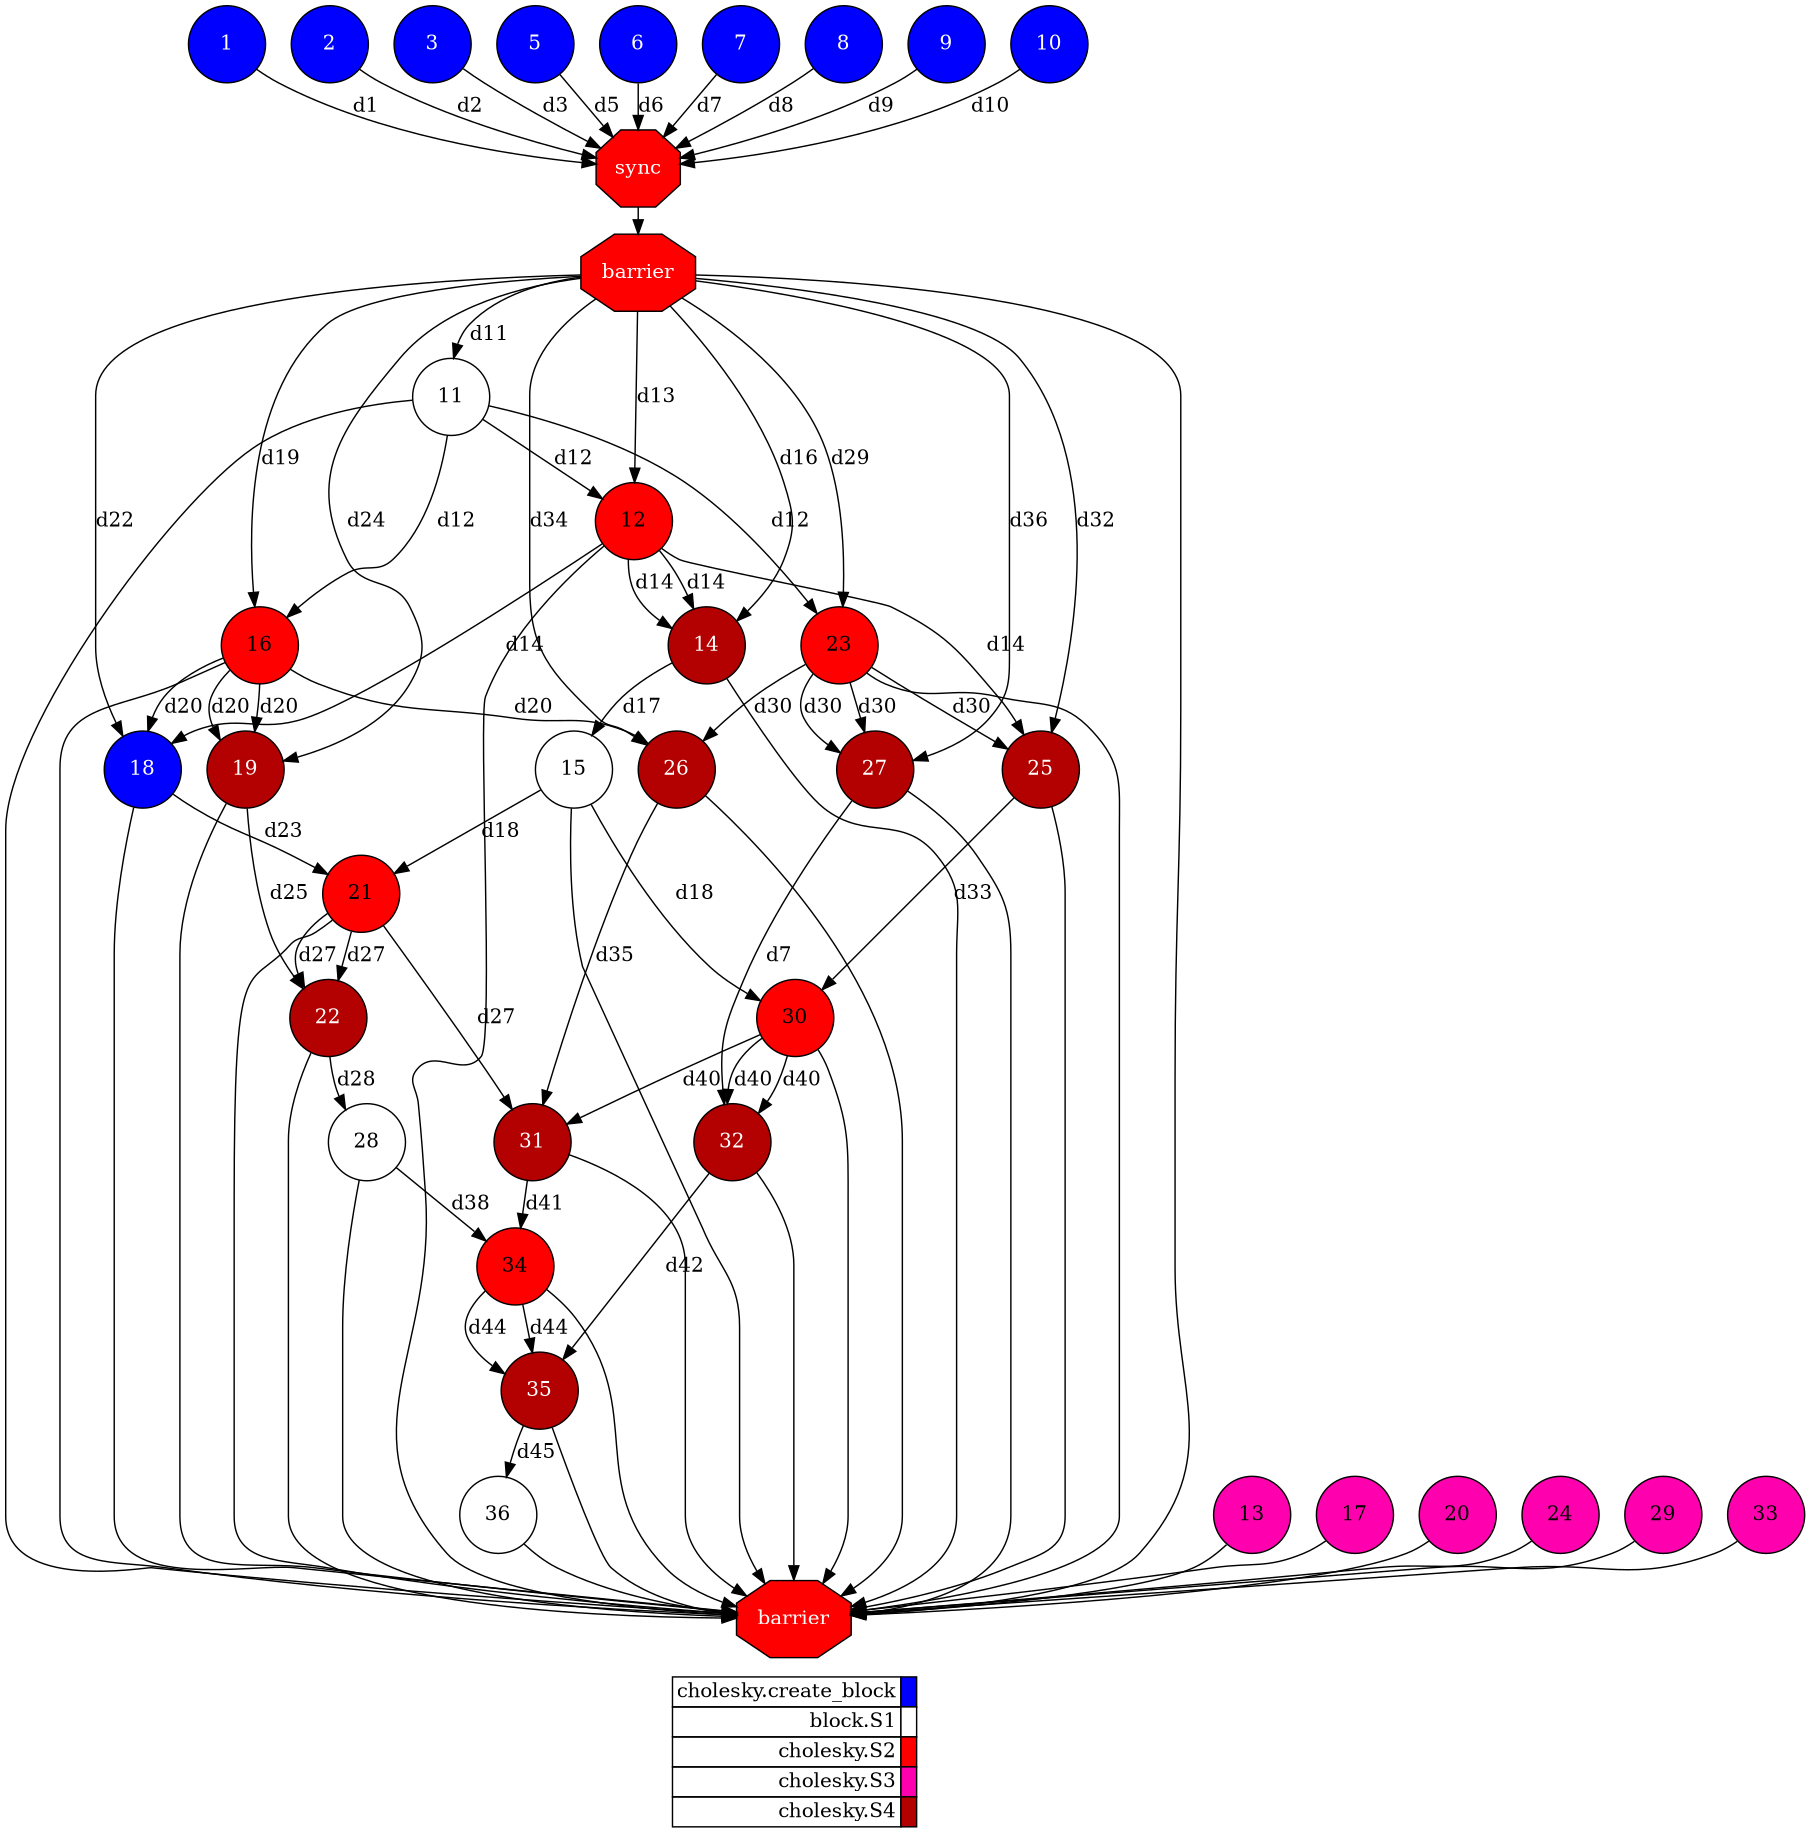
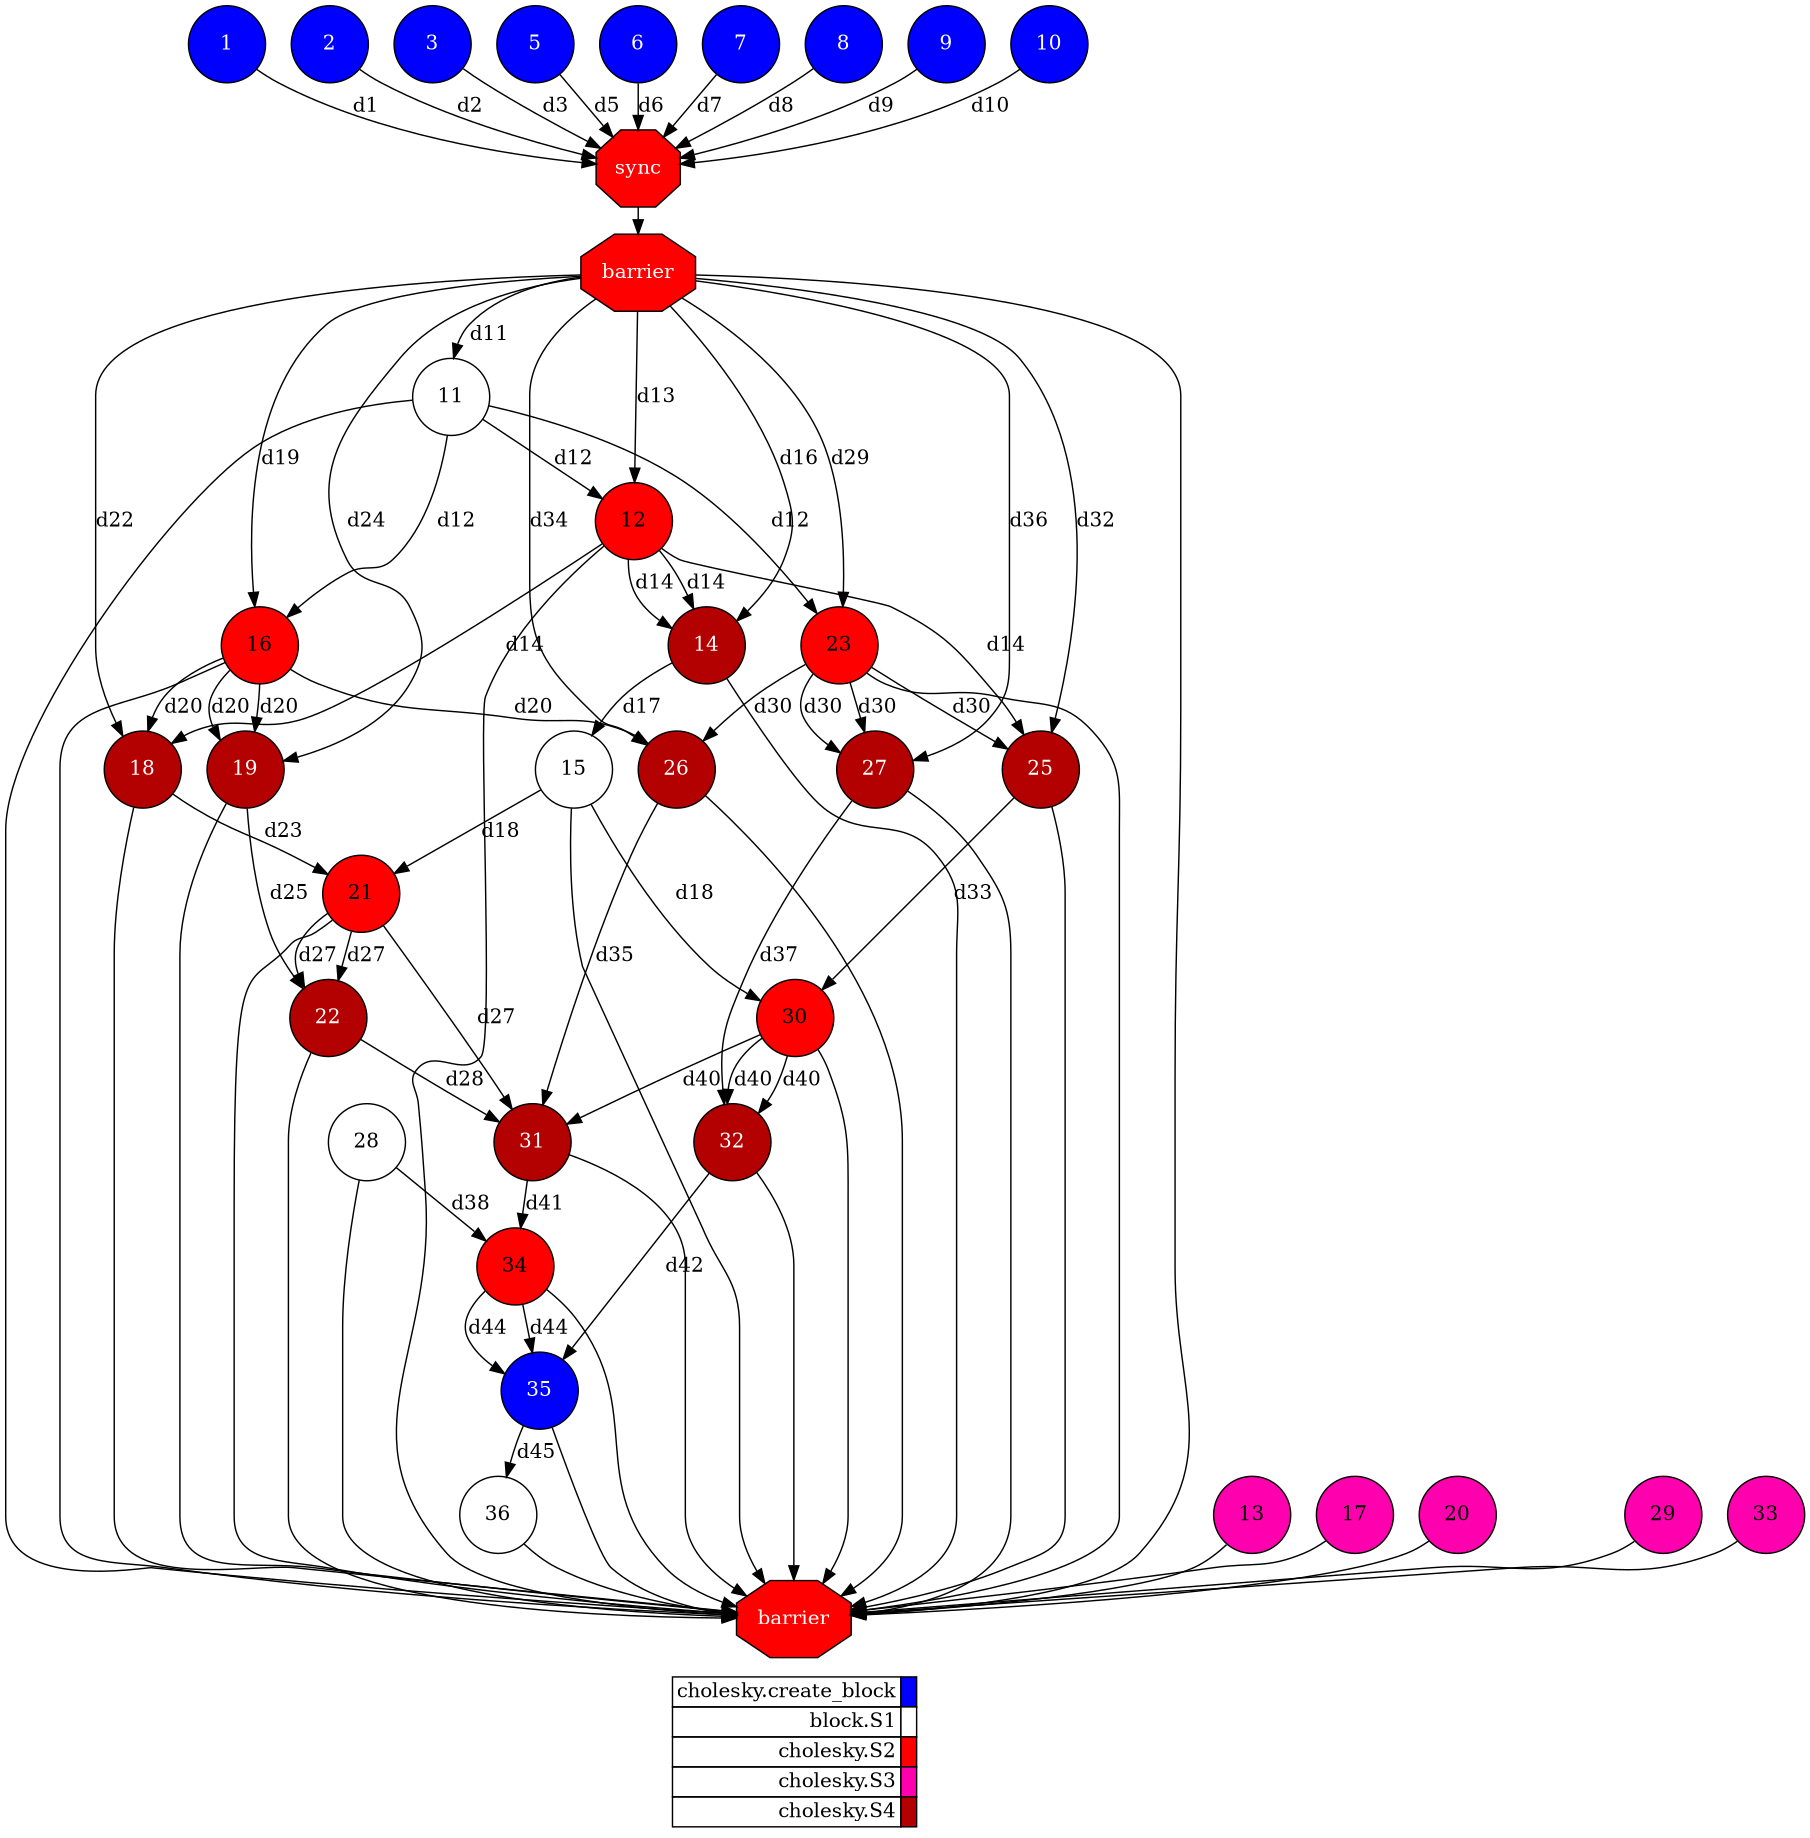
(143, 770) -> (143, 770)
(780, 956) -> (780, 956)
(333, 1077) -> (423, 1078)
(540, 1391) -> (540, 1391)
(1561, 1515) -> none
